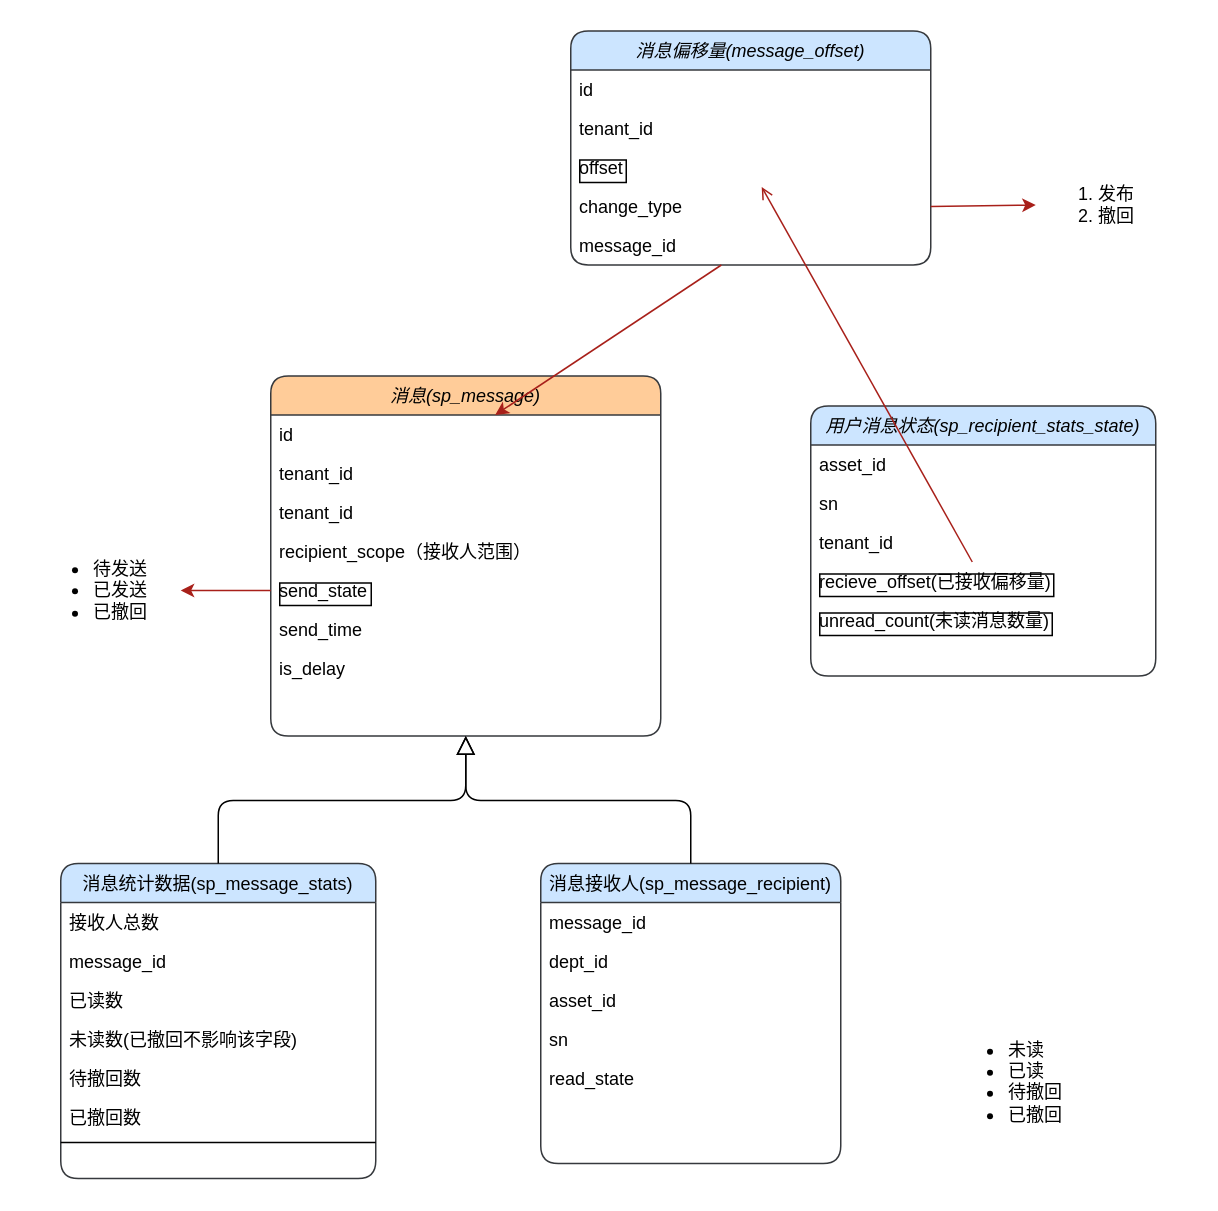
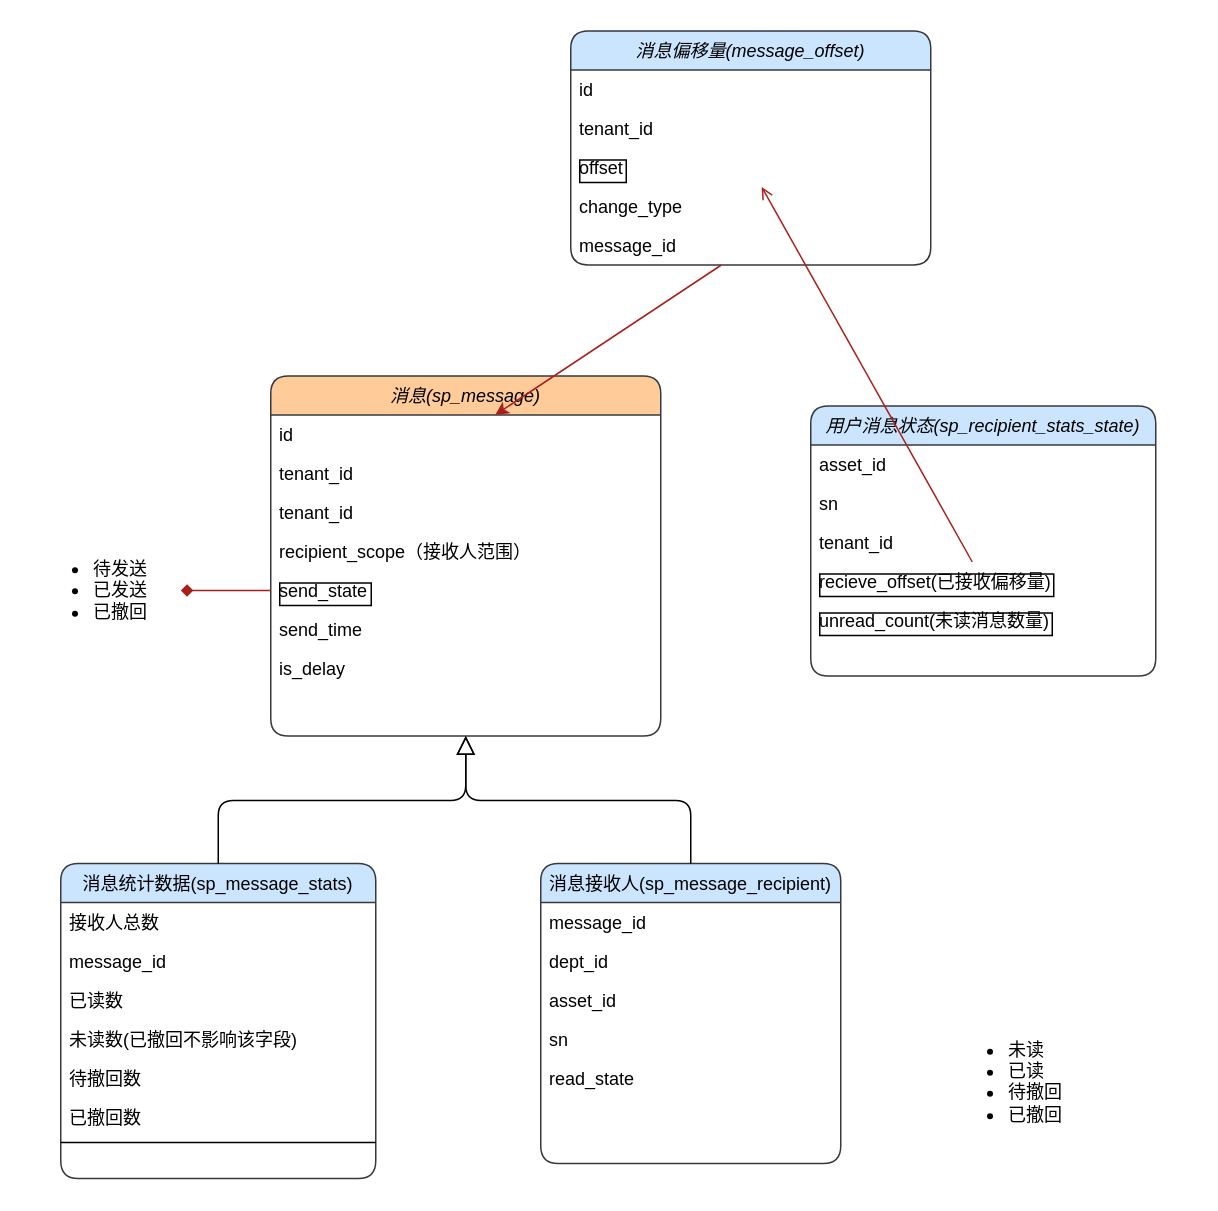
(1111, 205) -> none
(979, 206) -> none
(192, 590) -> (193, 590)
